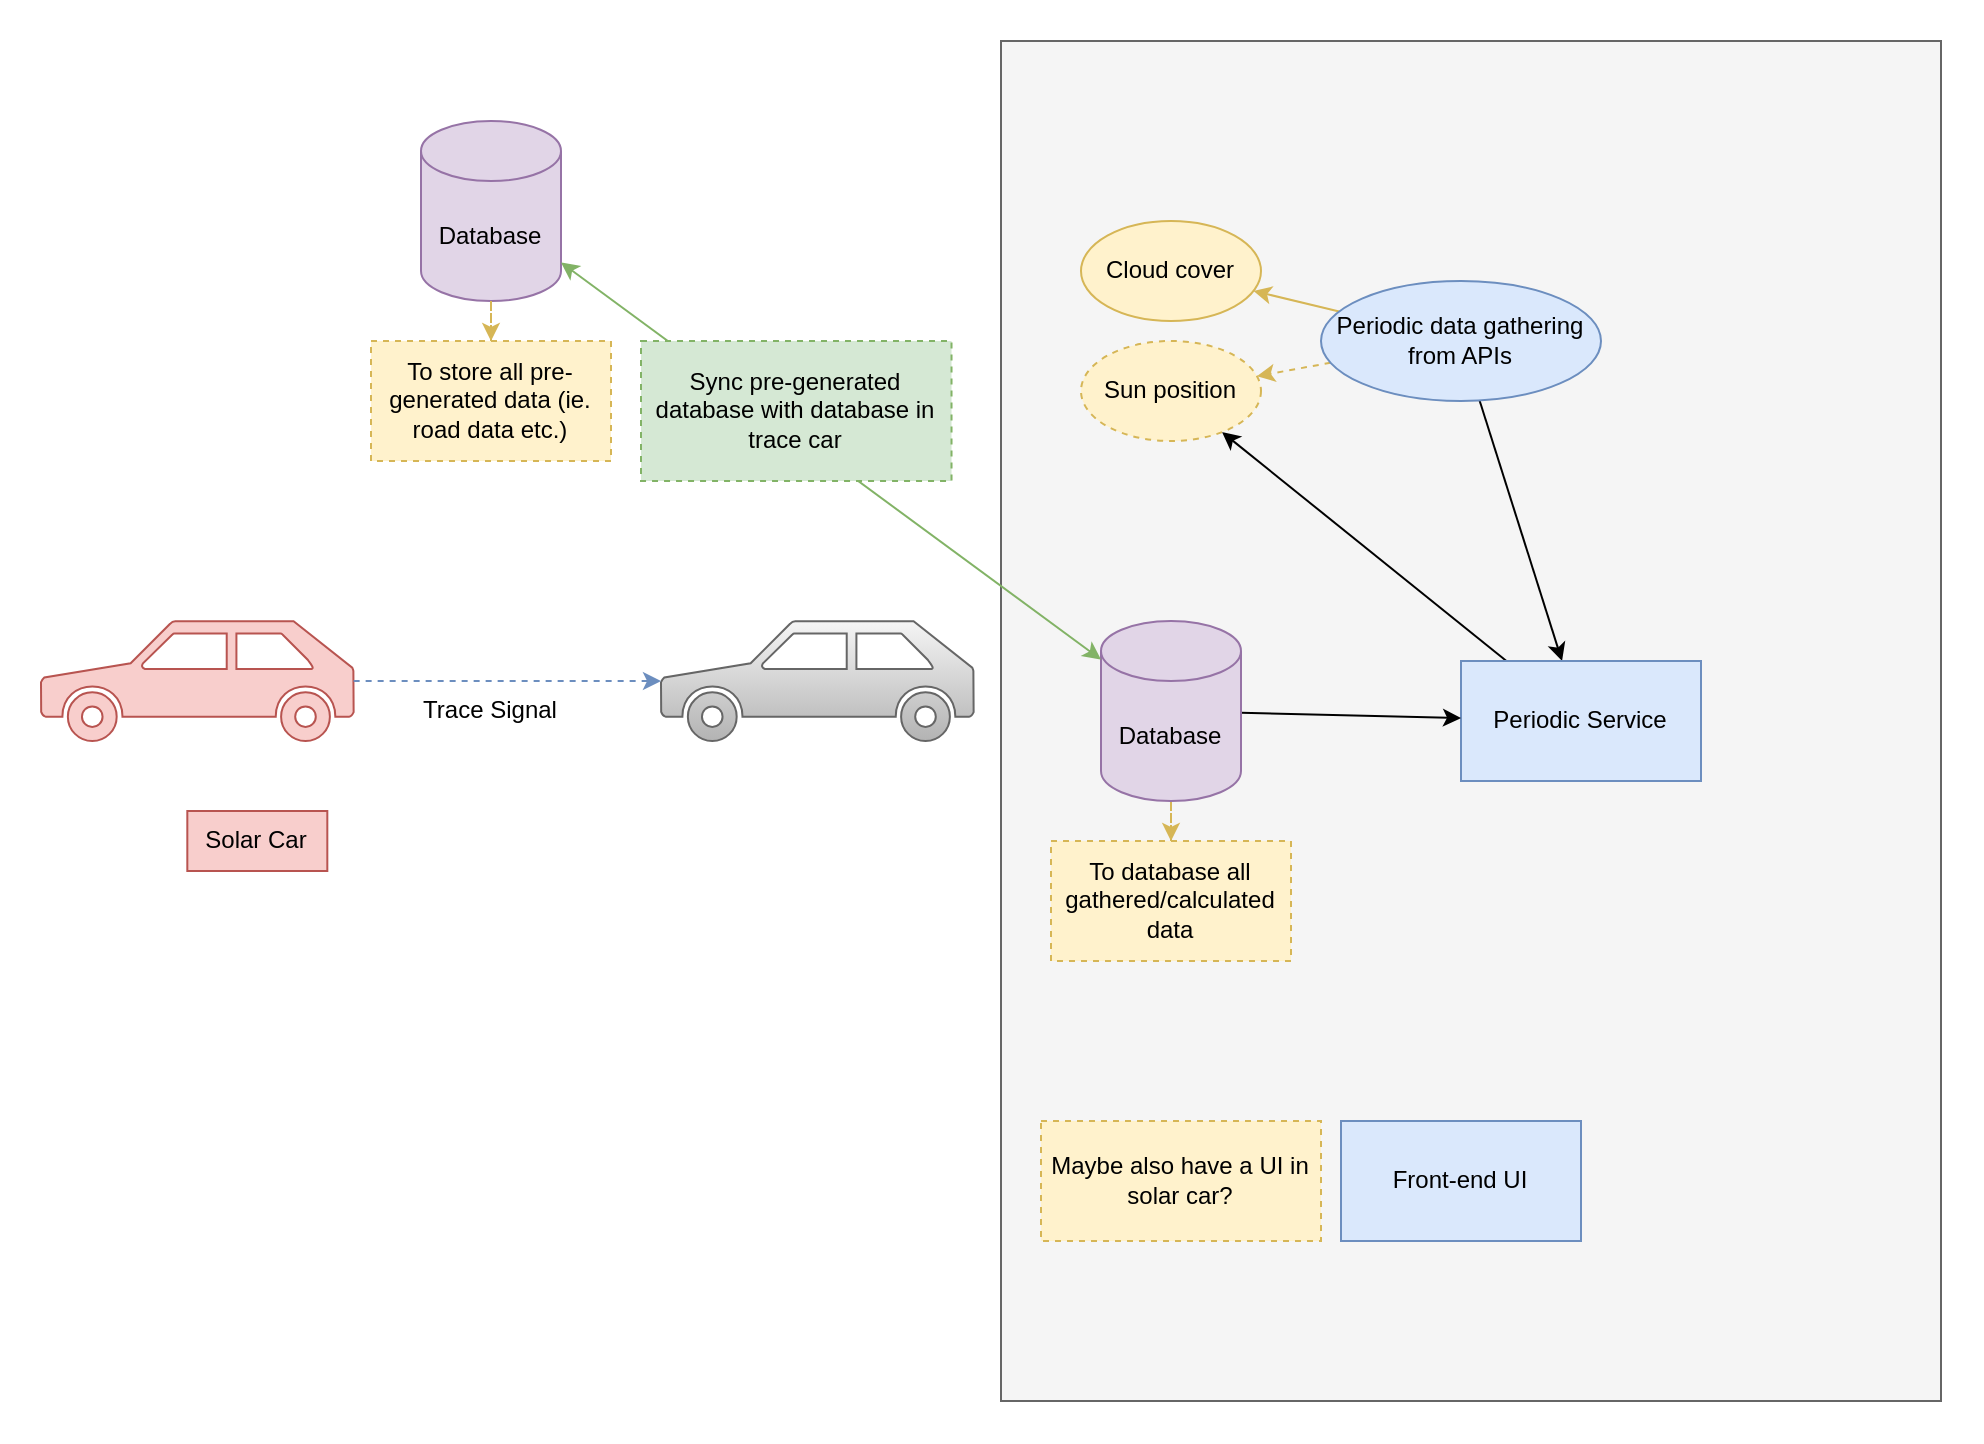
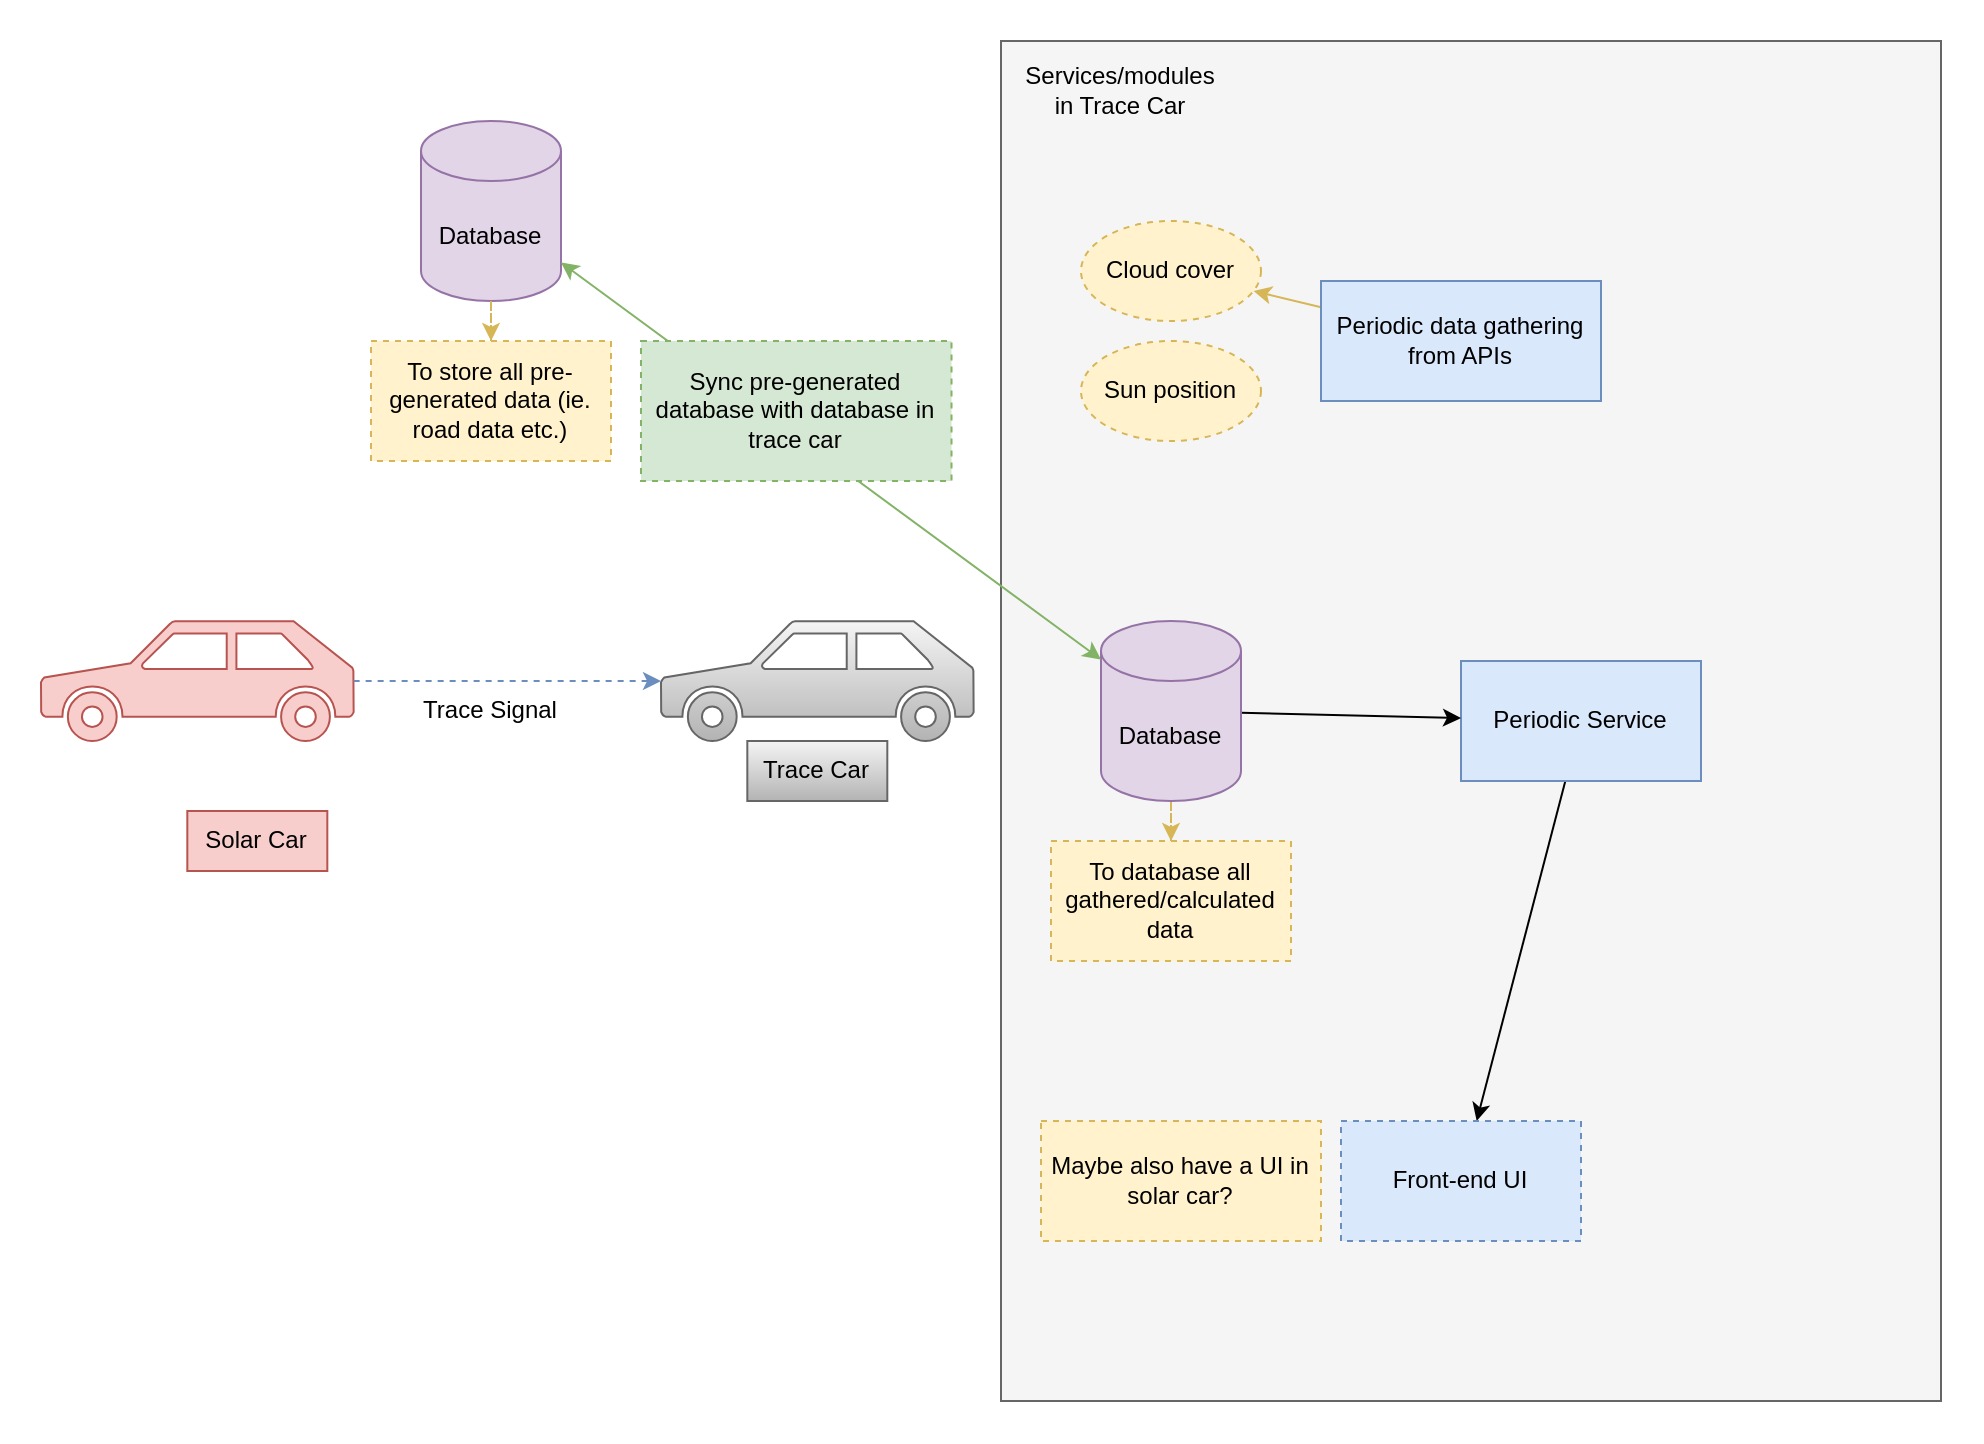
none -> (1121, 91)
(1171, 271) -> (1171, 271)
(1461, 341) -> (1461, 341)
(1300, 368) -> none
(1519, 525) -> none
(1369, 551) -> (1523, 945)
none -> (817, 771)
(1461, 1181) -> (1461, 1181)
